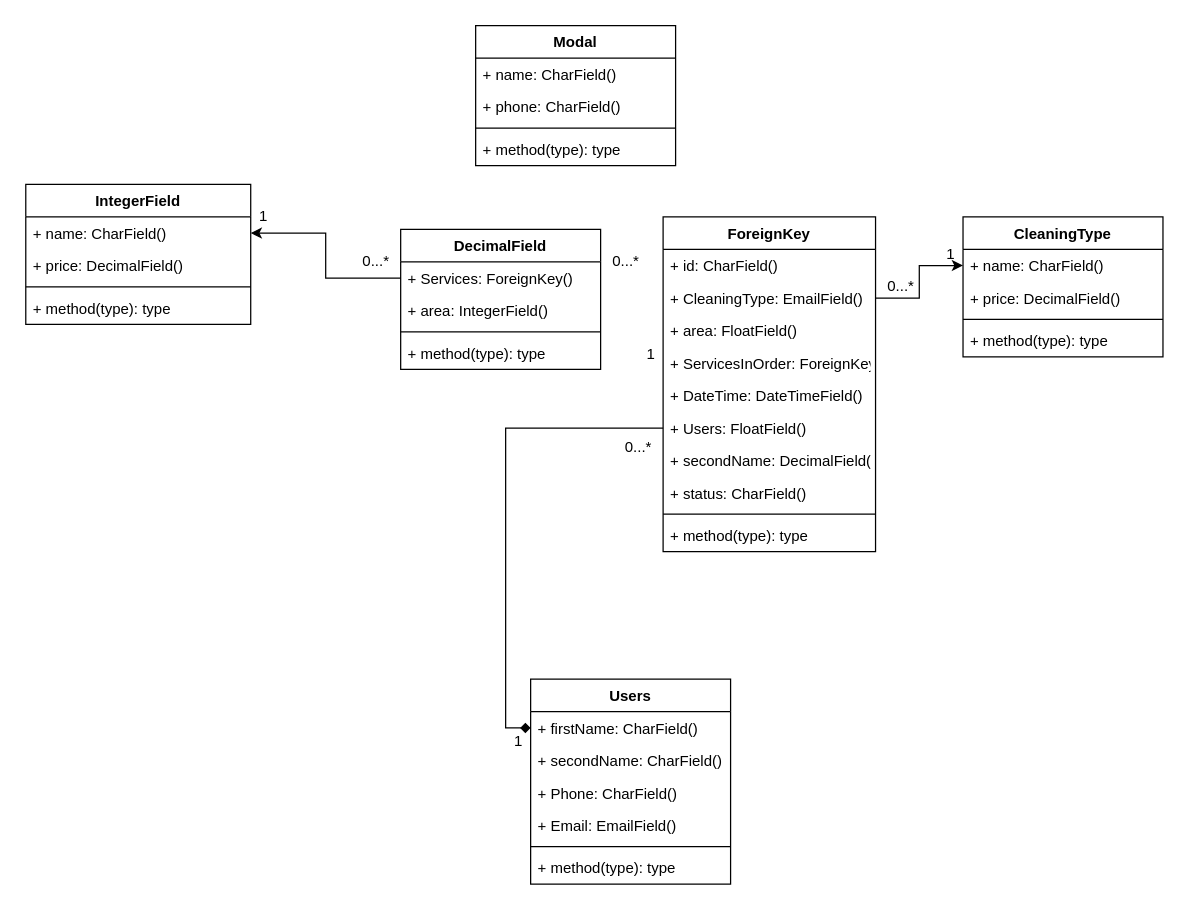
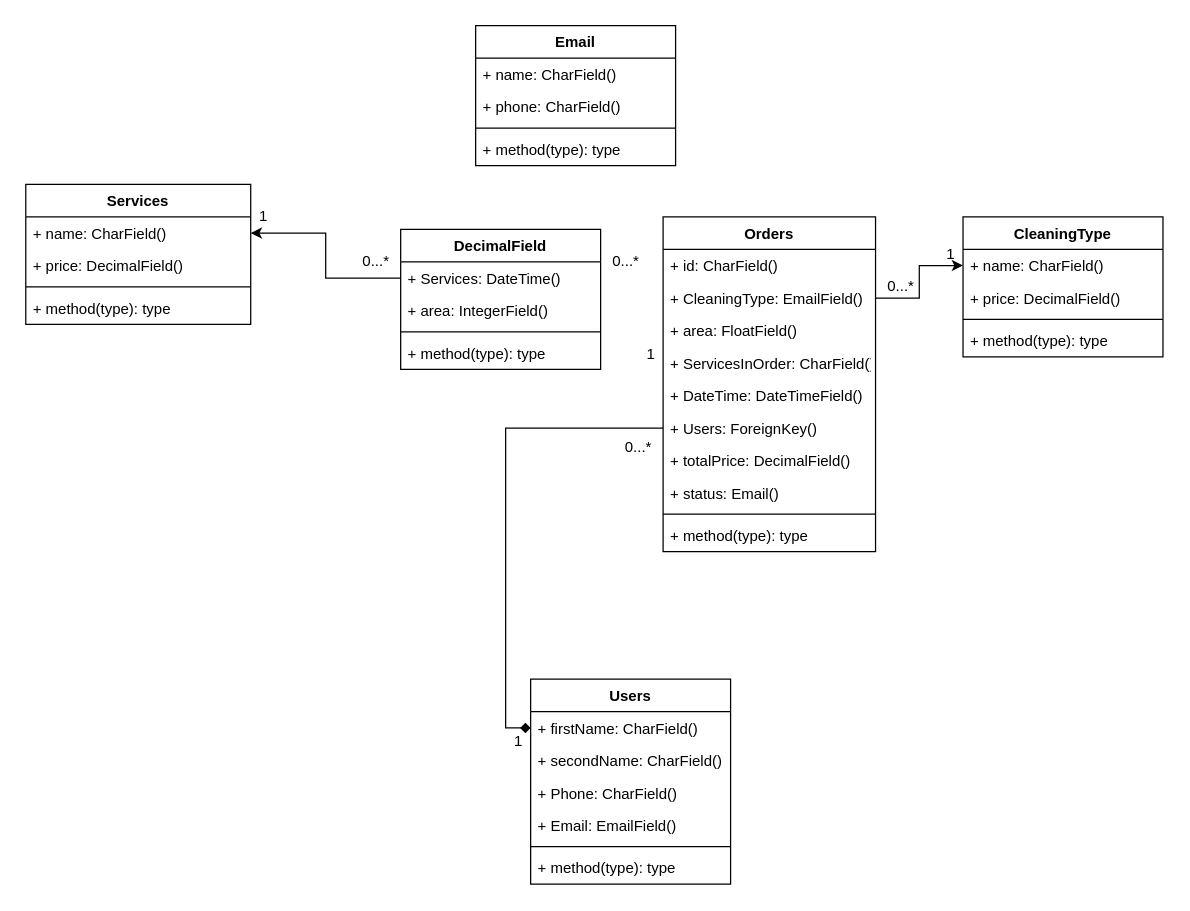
(575, 43) -> (575, 43)
(138, 201) -> (138, 201)
(769, 234) -> (769, 234)
(499, 279) -> (490, 279)
(792, 364) -> (786, 364)
(748, 429) -> (752, 429)
(776, 461) -> (772, 461)
(750, 494) -> (734, 494)
